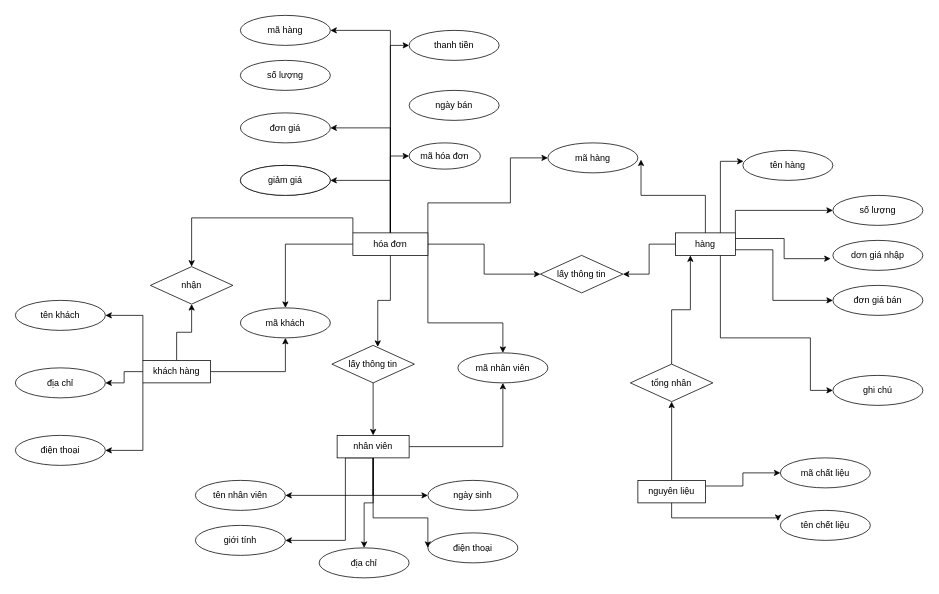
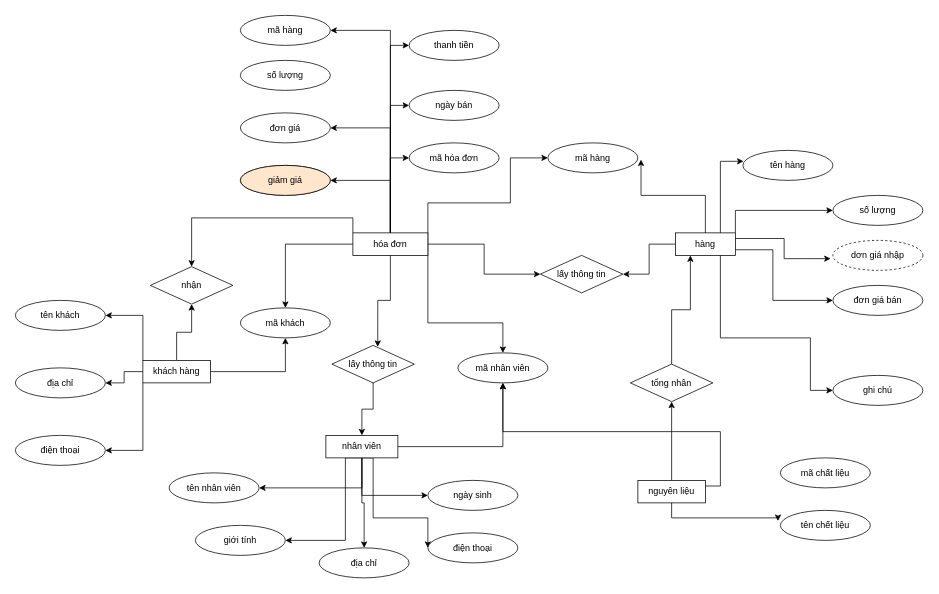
none -> (398, 105)
(445, 156) -> (454, 158)
(285, 180) -> (285, 180)
(878, 255) -> (878, 255)
(373, 447) -> (362, 447)
(743, 486) -> (640, 432)
(240, 495) -> (214, 488)
